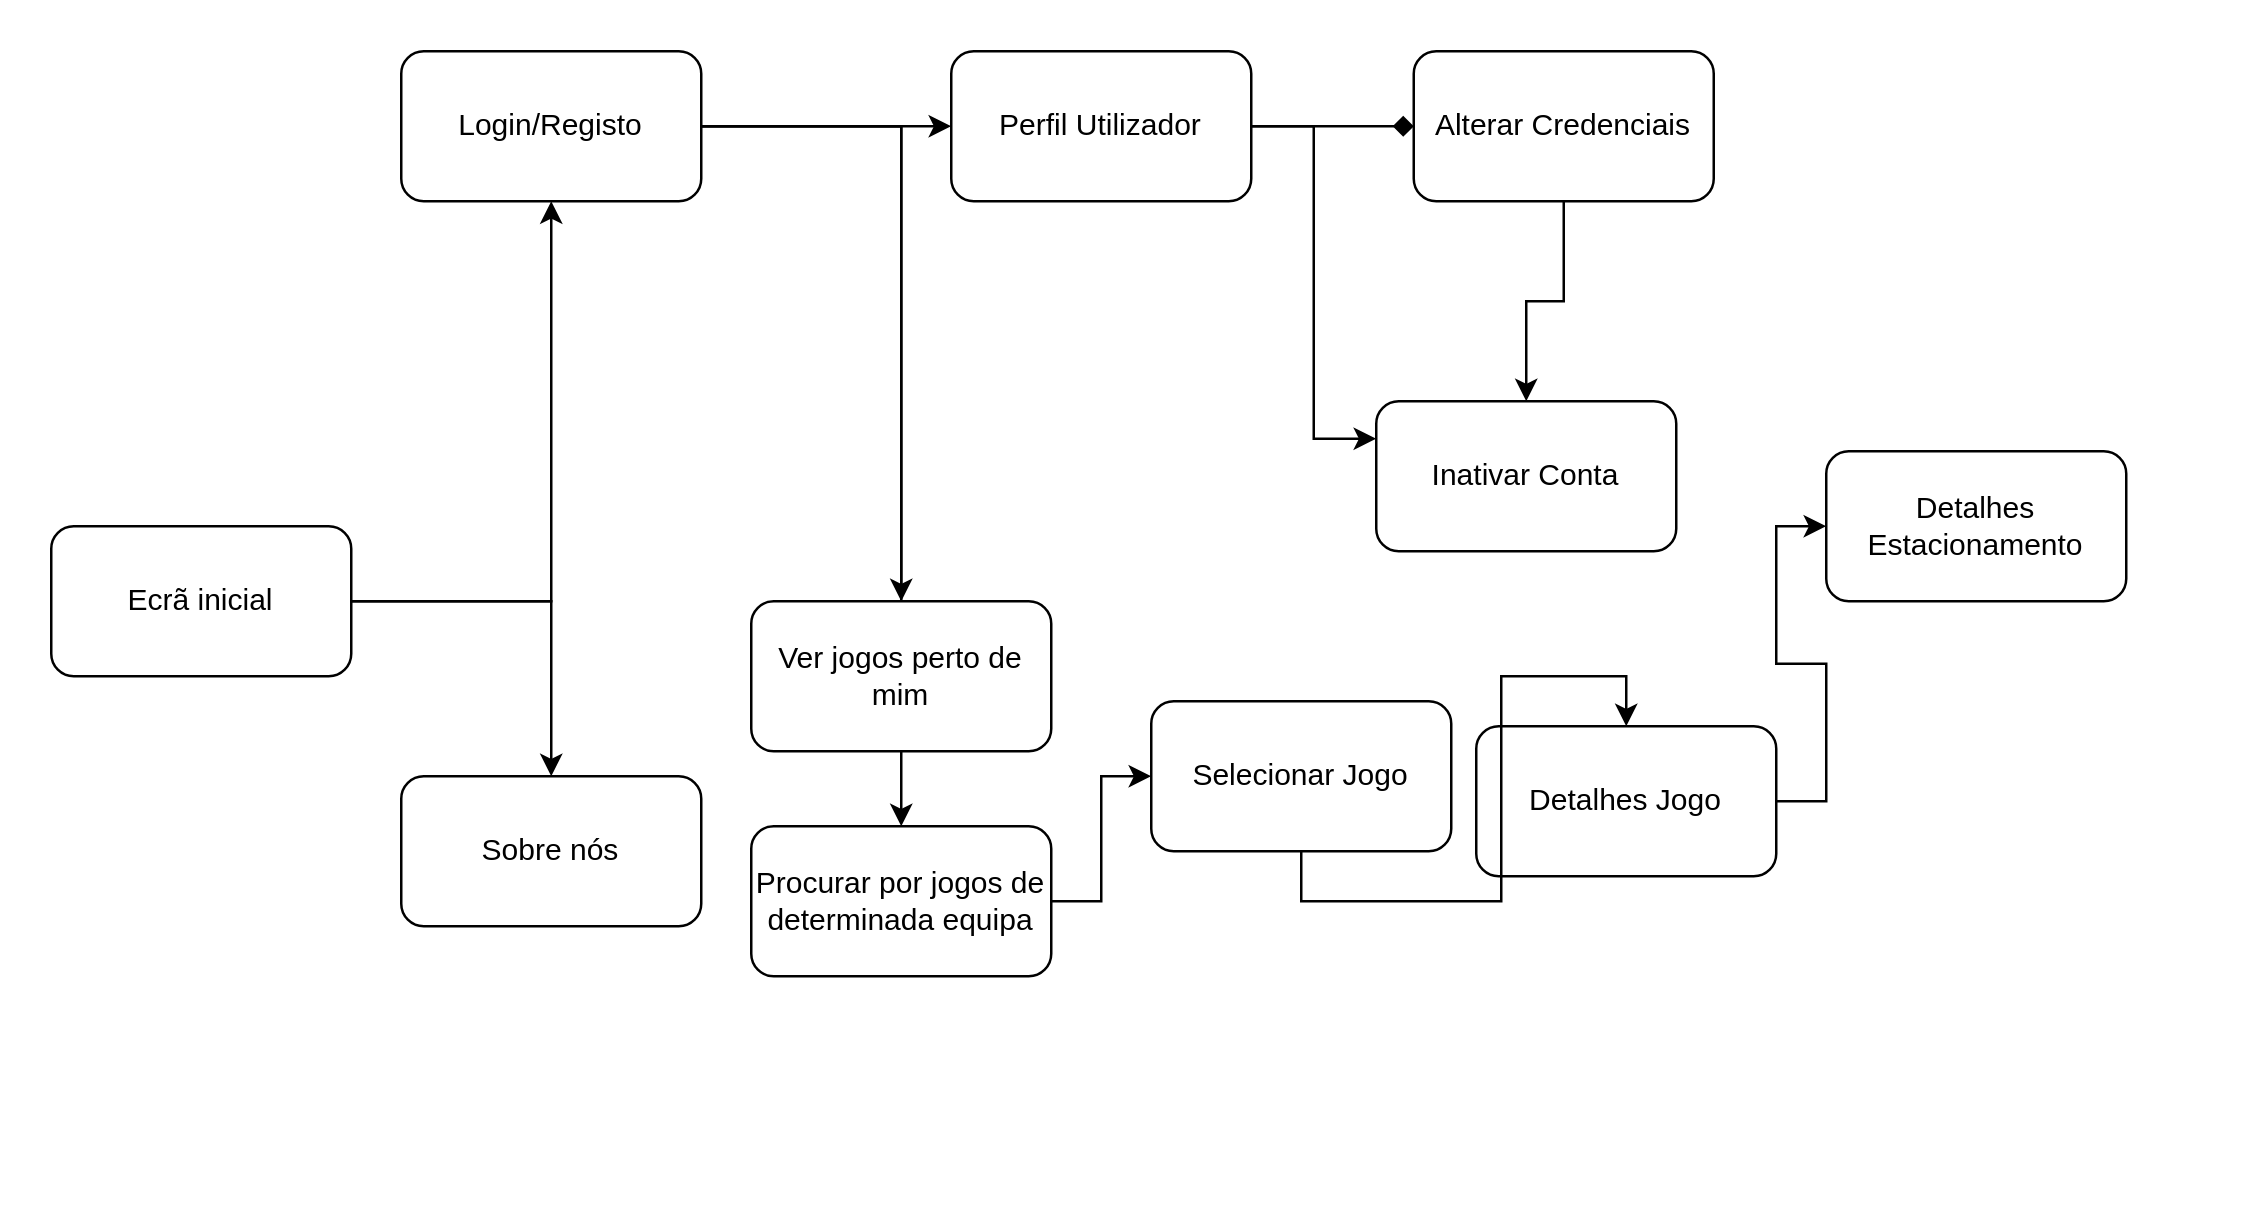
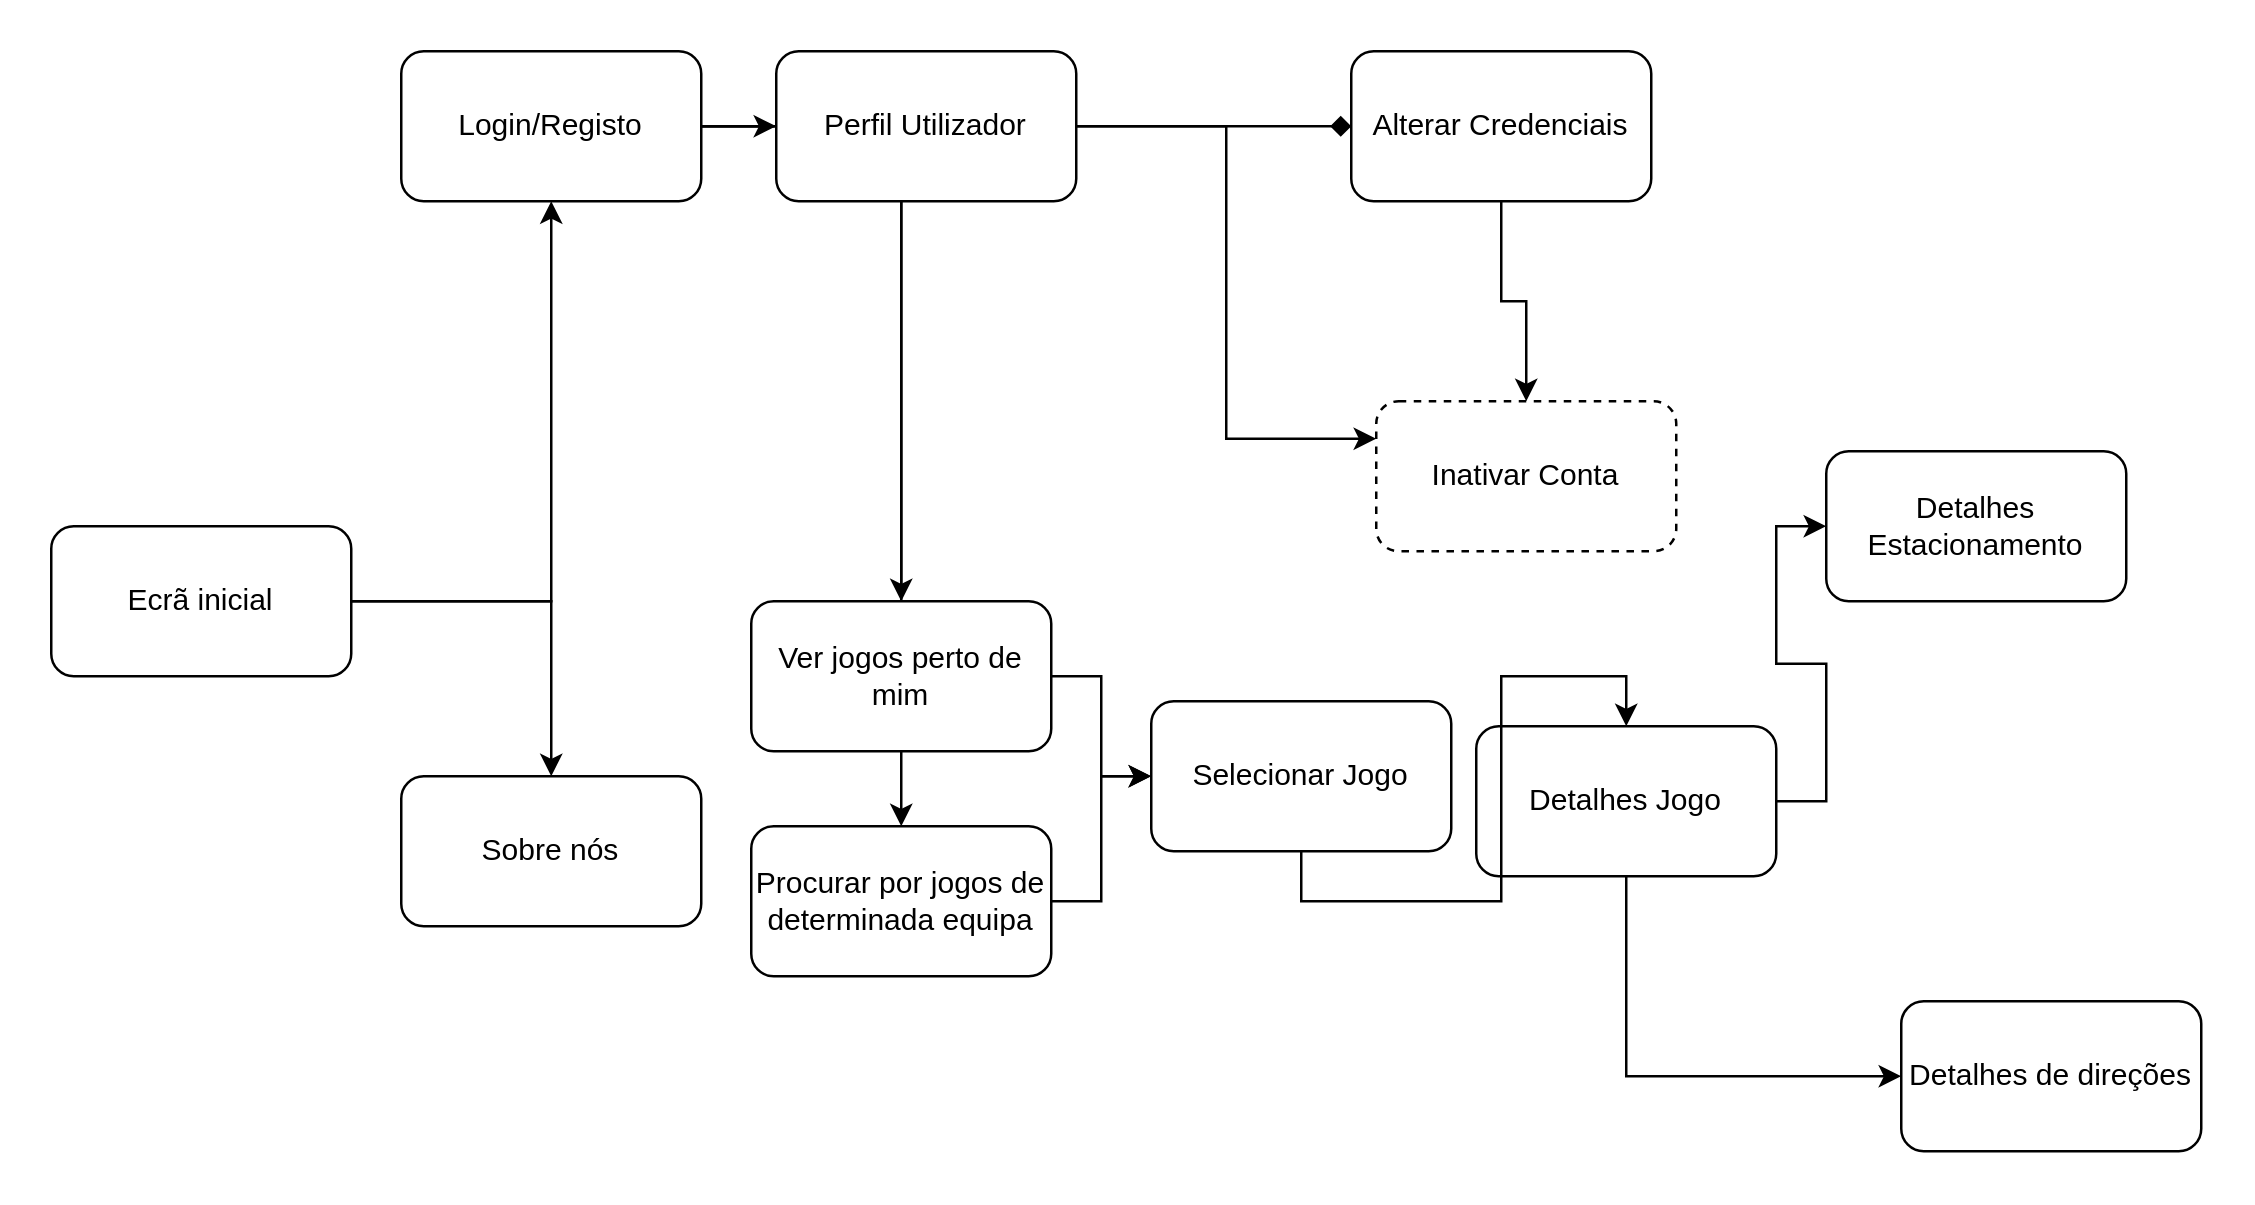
(1101, 126) -> (926, 126)
(1564, 126) -> (1501, 126)
(1526, 476) -> (1526, 476)
none -> (1101, 699)
none -> (1655, 1076)
none -> (2051, 1076)
